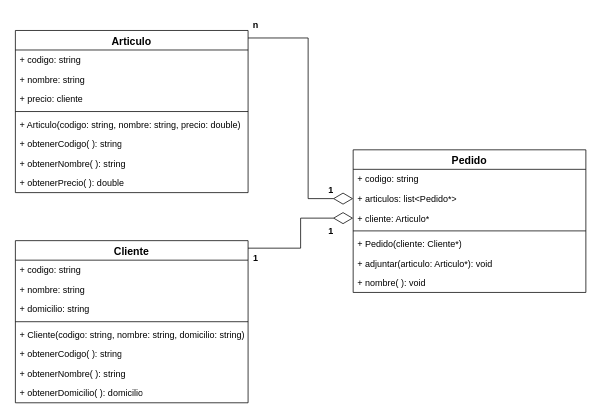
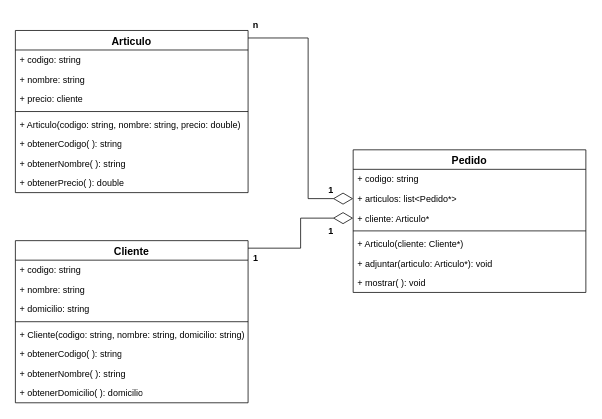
(416, 244) -> (420, 244)
(394, 283) -> (397, 283)
